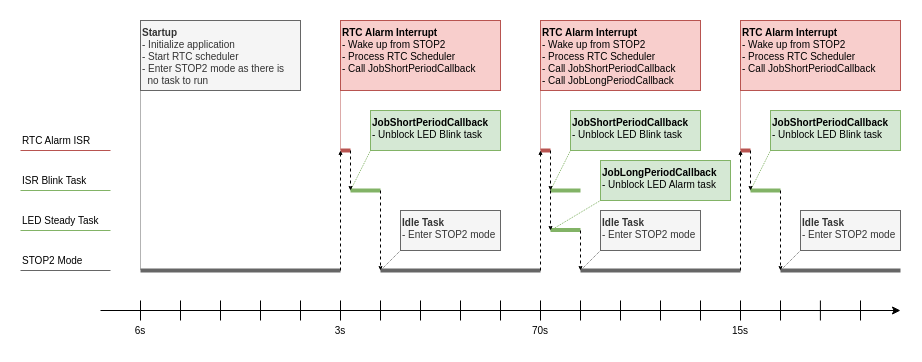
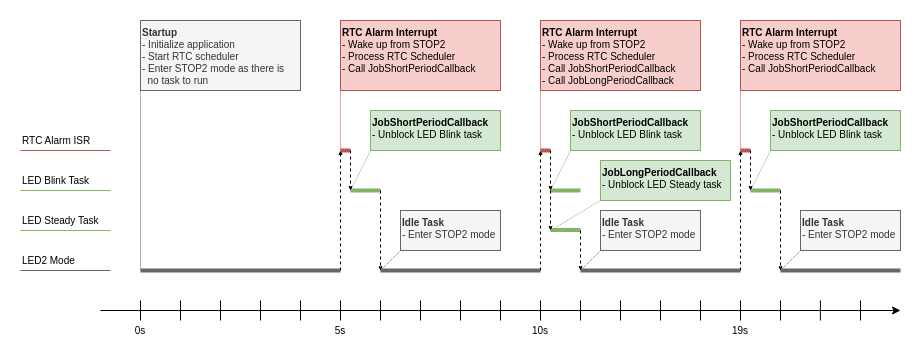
(662, 180) -> (666, 180)
(57, 181) -> (57, 181)
(49, 261) -> (46, 261)
(141, 331) -> (141, 331)
(341, 331) -> (341, 331)
(541, 331) -> (541, 331)
(741, 331) -> (741, 331)
